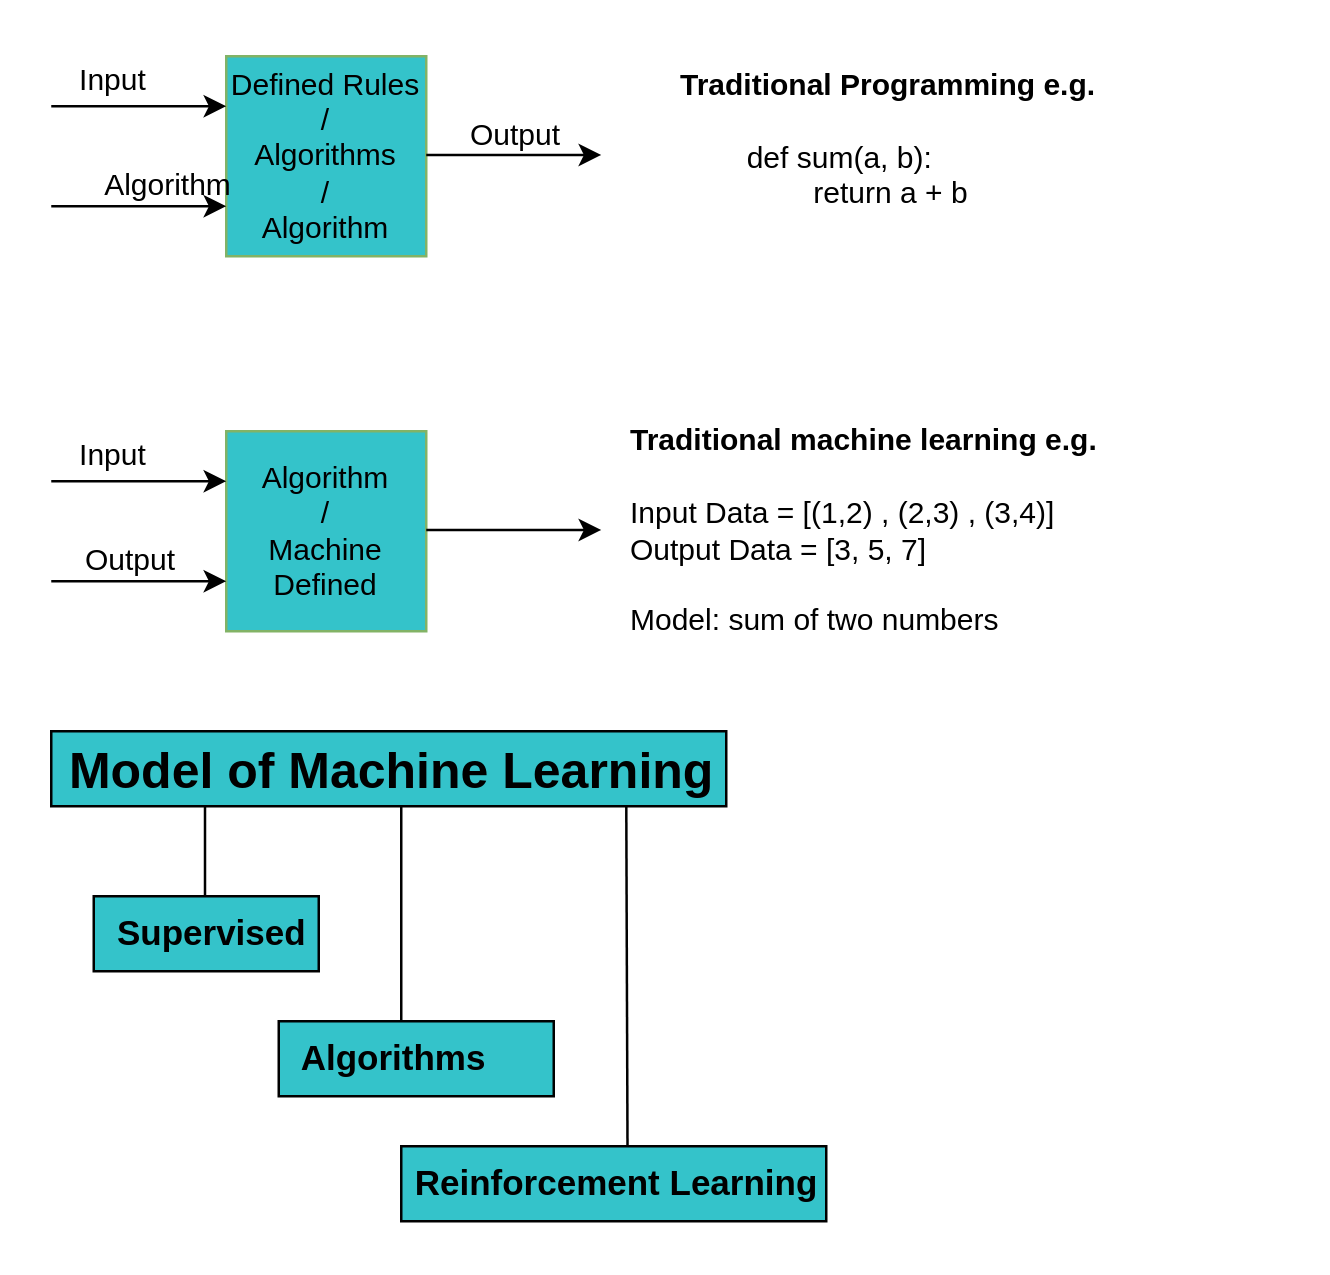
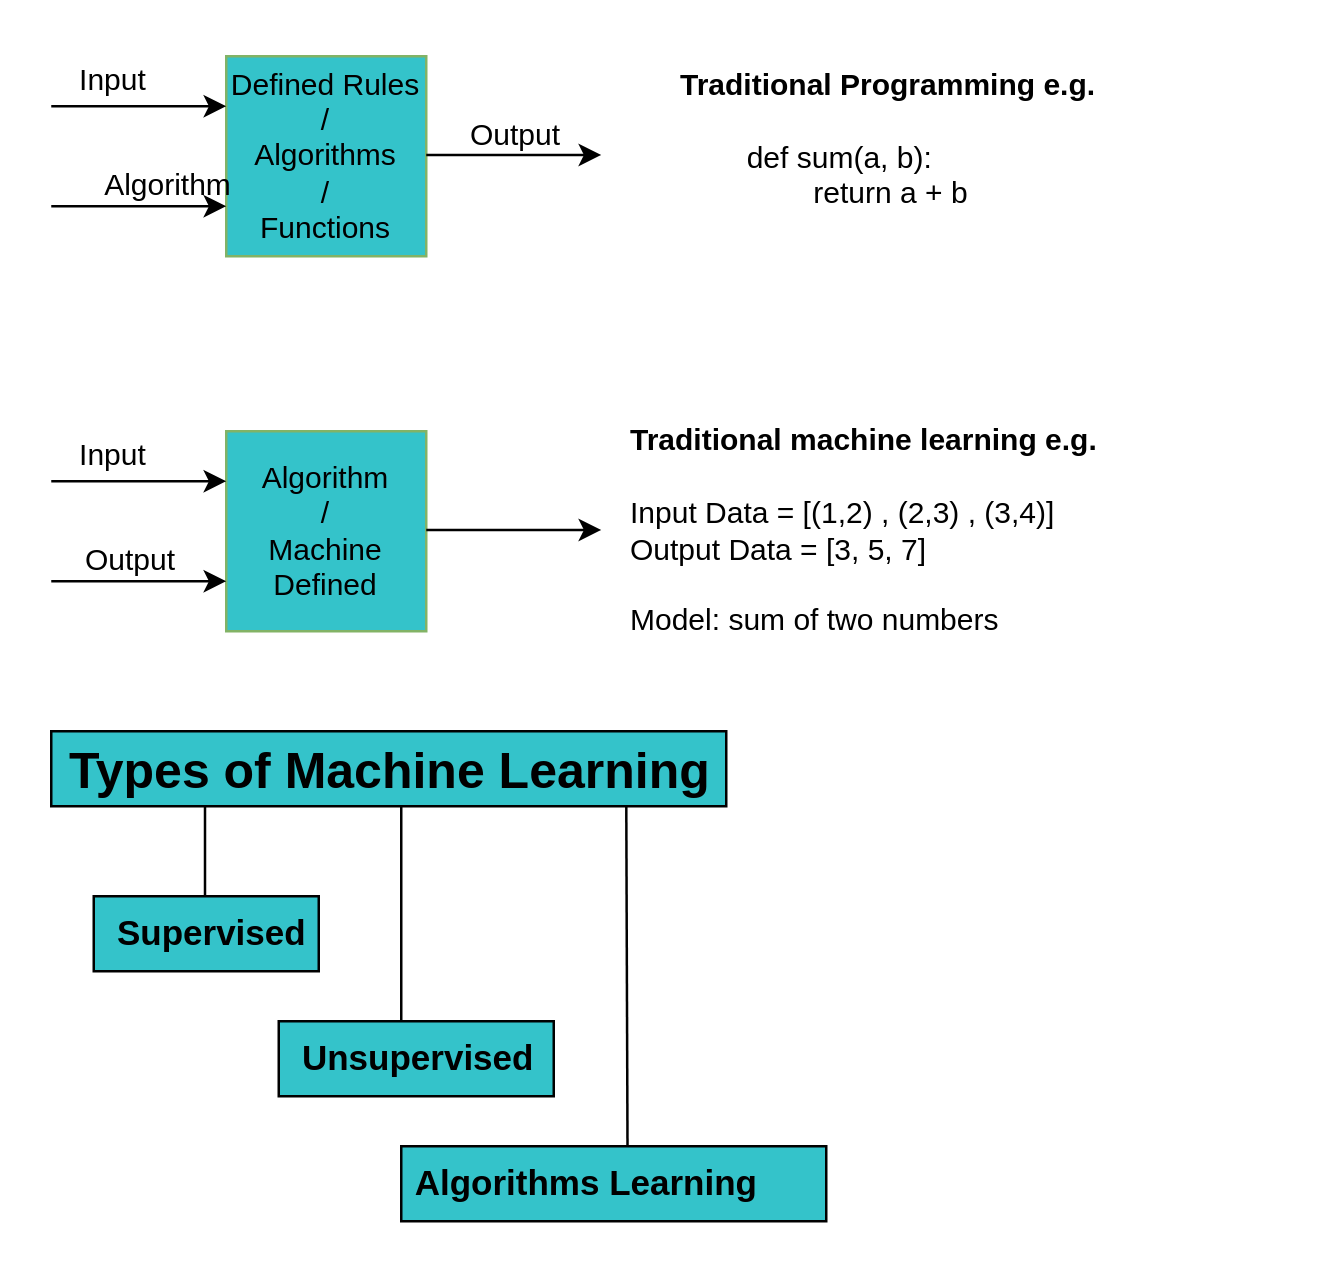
(326, 156) -> (326, 156)
(243, 769) -> (247, 769)
(373, 1060) -> (397, 1060)
(608, 1185) -> (574, 1185)
